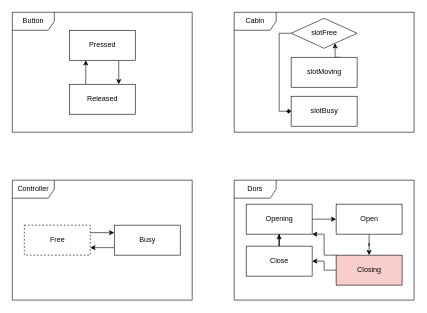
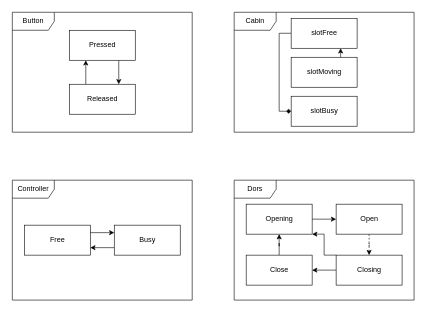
(324, 33) -> (324, 33)
(57, 240) -> (57, 240)
(369, 245) -> (369, 245)
(279, 261) -> (279, 270)
(369, 270) -> (369, 270)
